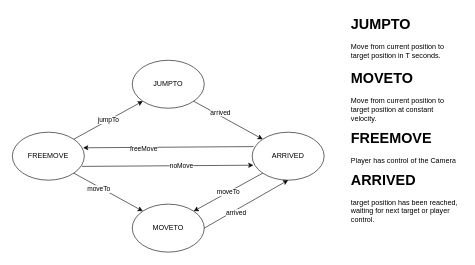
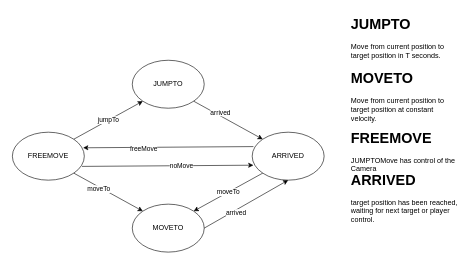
(406, 133) -> (406, 133)
